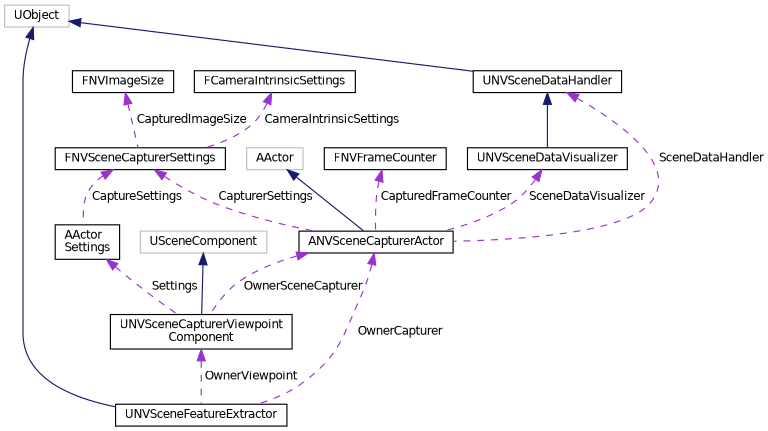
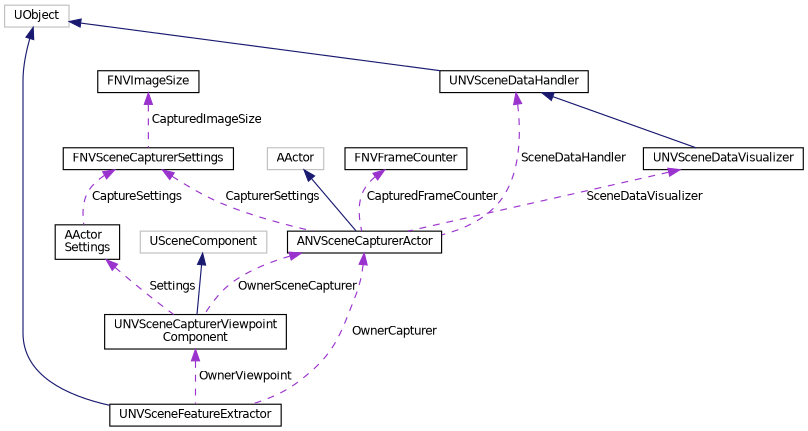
(275, 82) -> none
